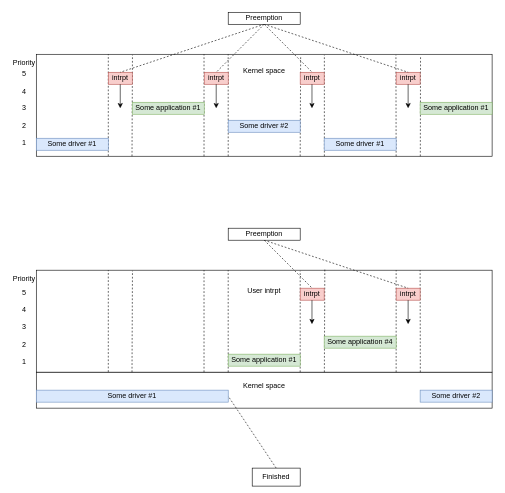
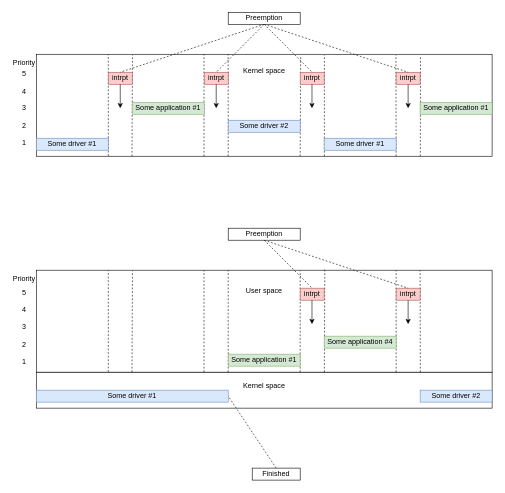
(264, 321) -> (264, 321)
(276, 477) -> (276, 474)
